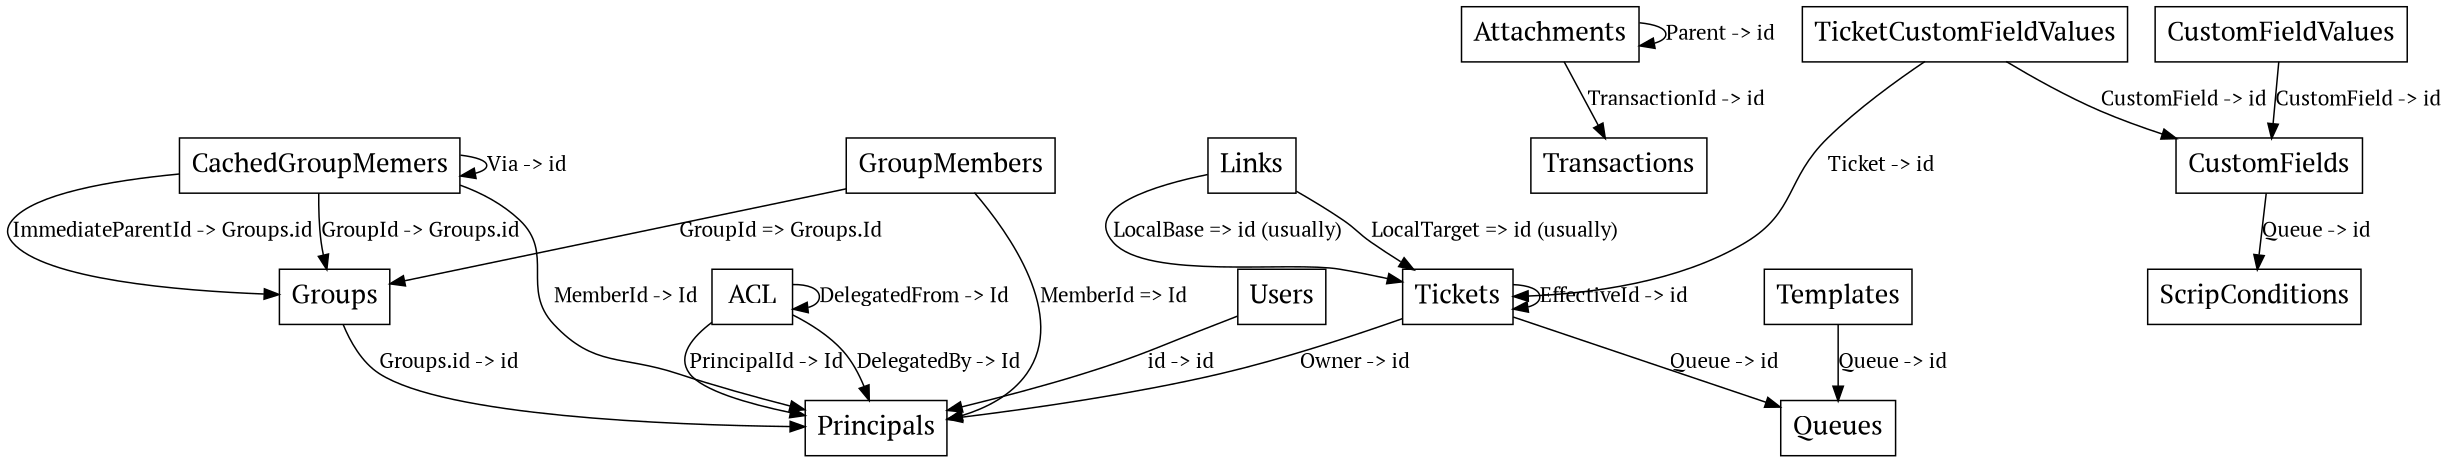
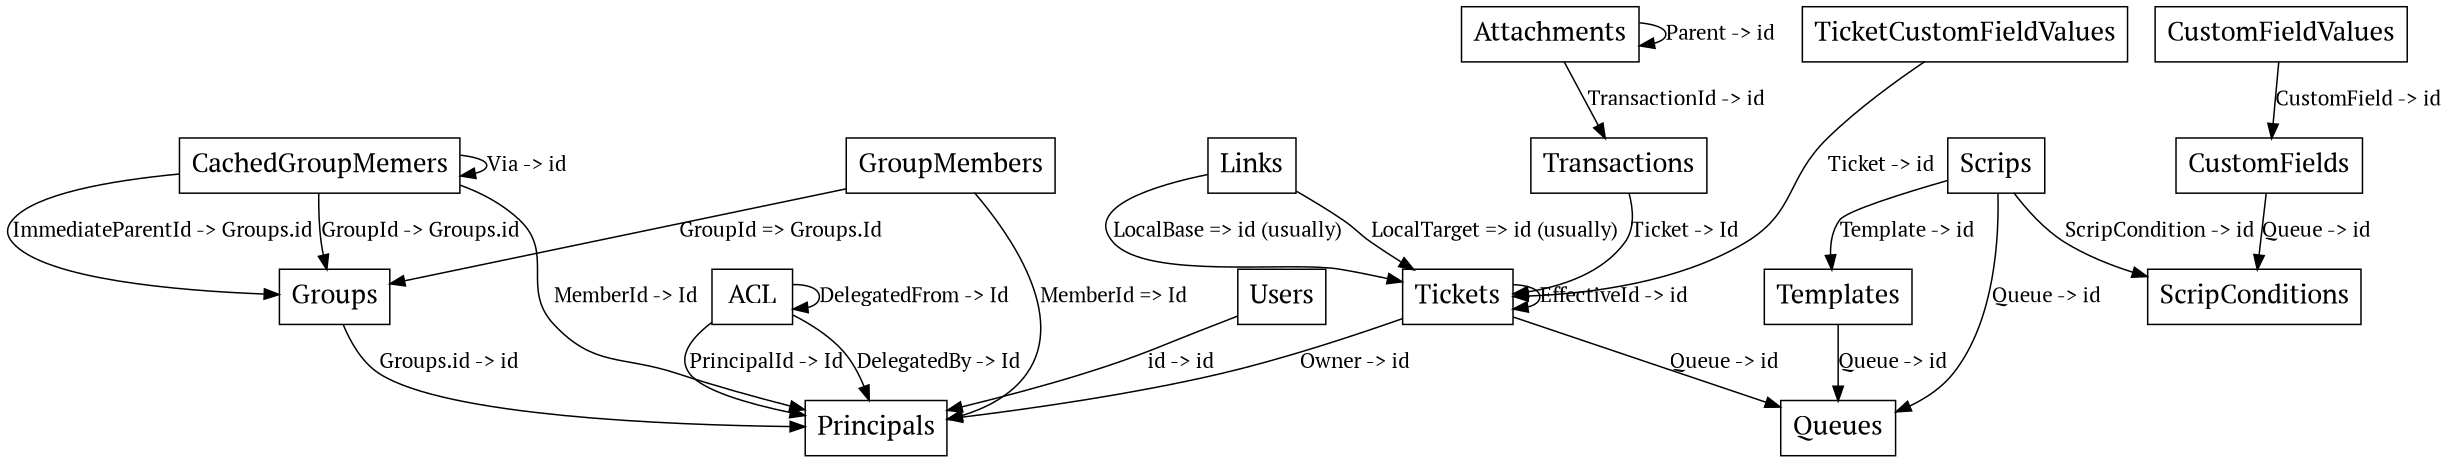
(2082, 103) -> none
none -> (1996, 166)
none -> (1604, 263)
